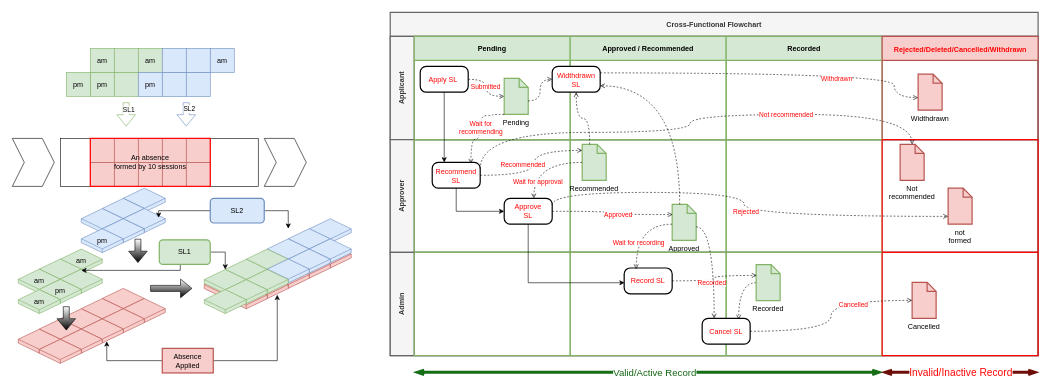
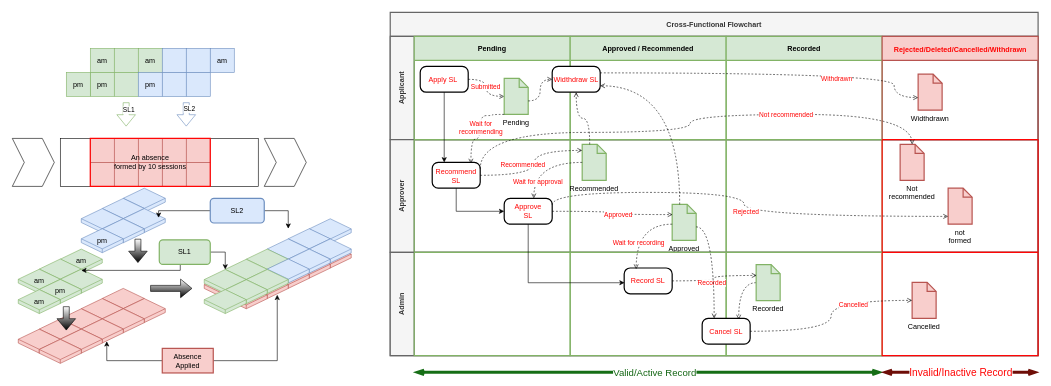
(576, 80) -> (576, 80)
